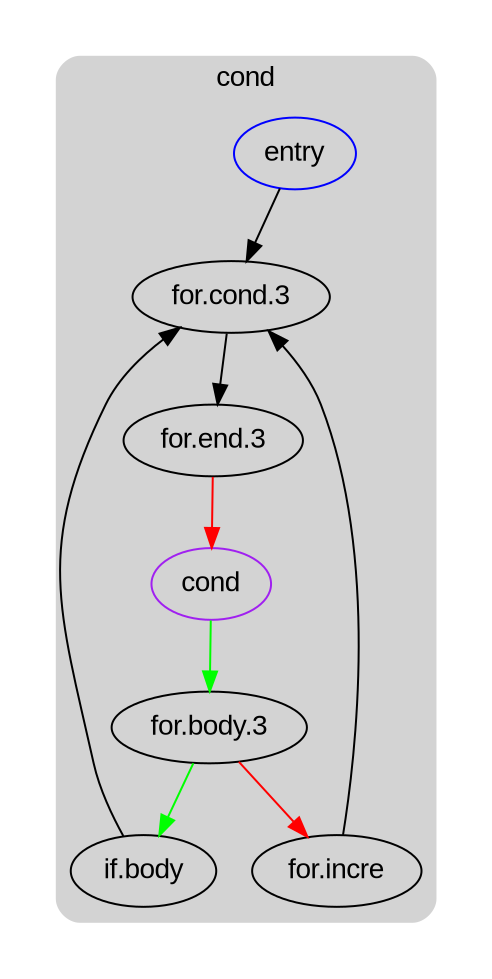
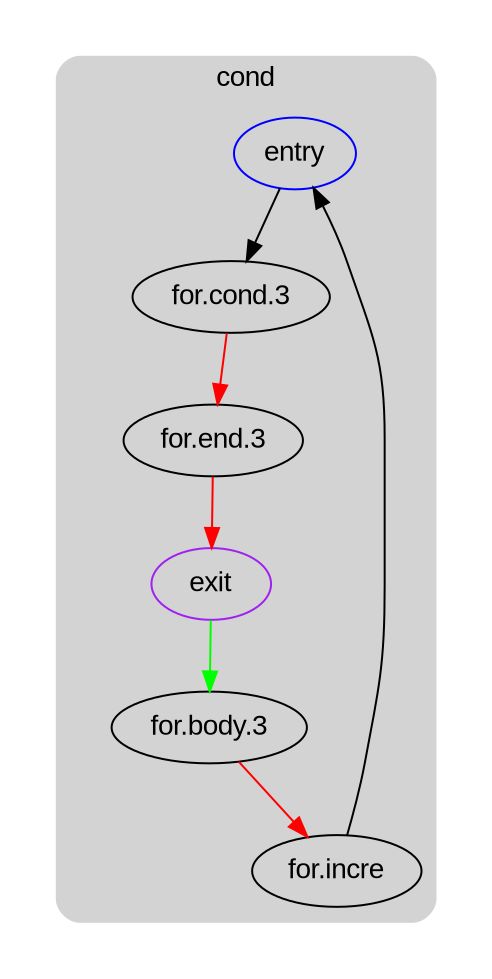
(223, 359) -> (223, 359)
(357, 583) -> (385, 517)
(211, 584) -> (211, 584)
(144, 871) -> none
